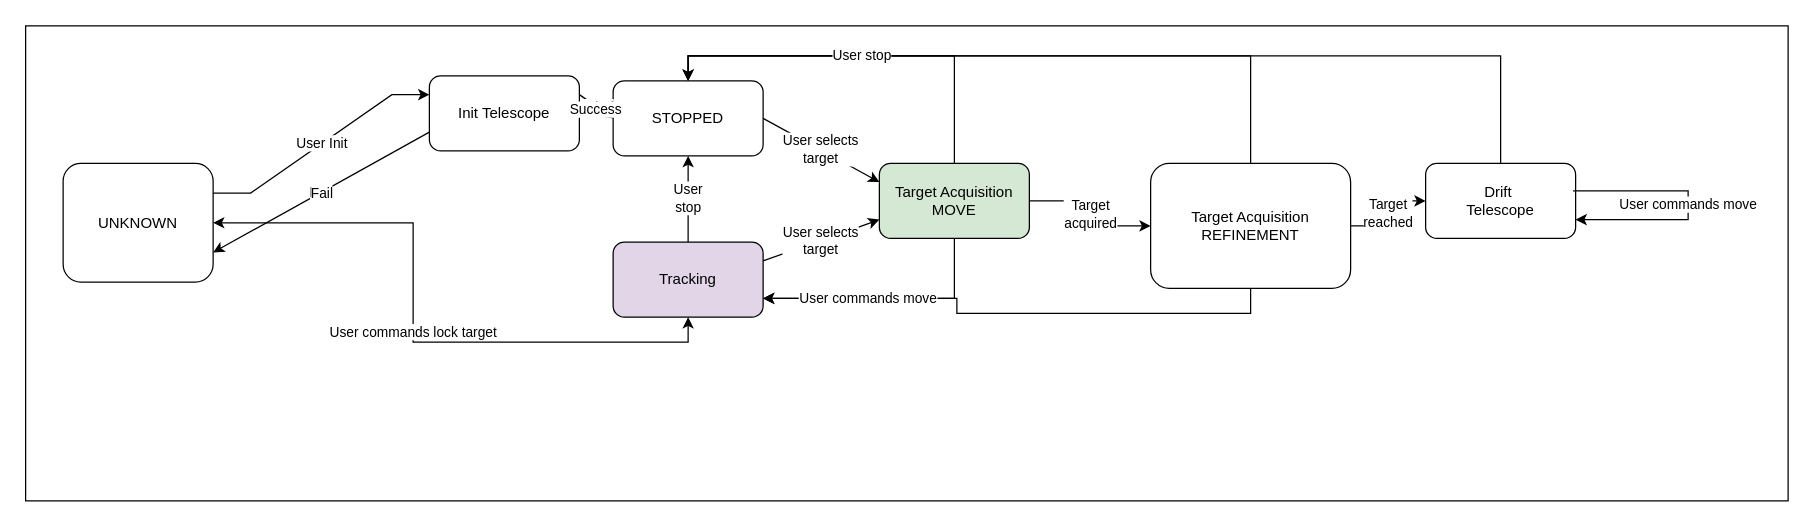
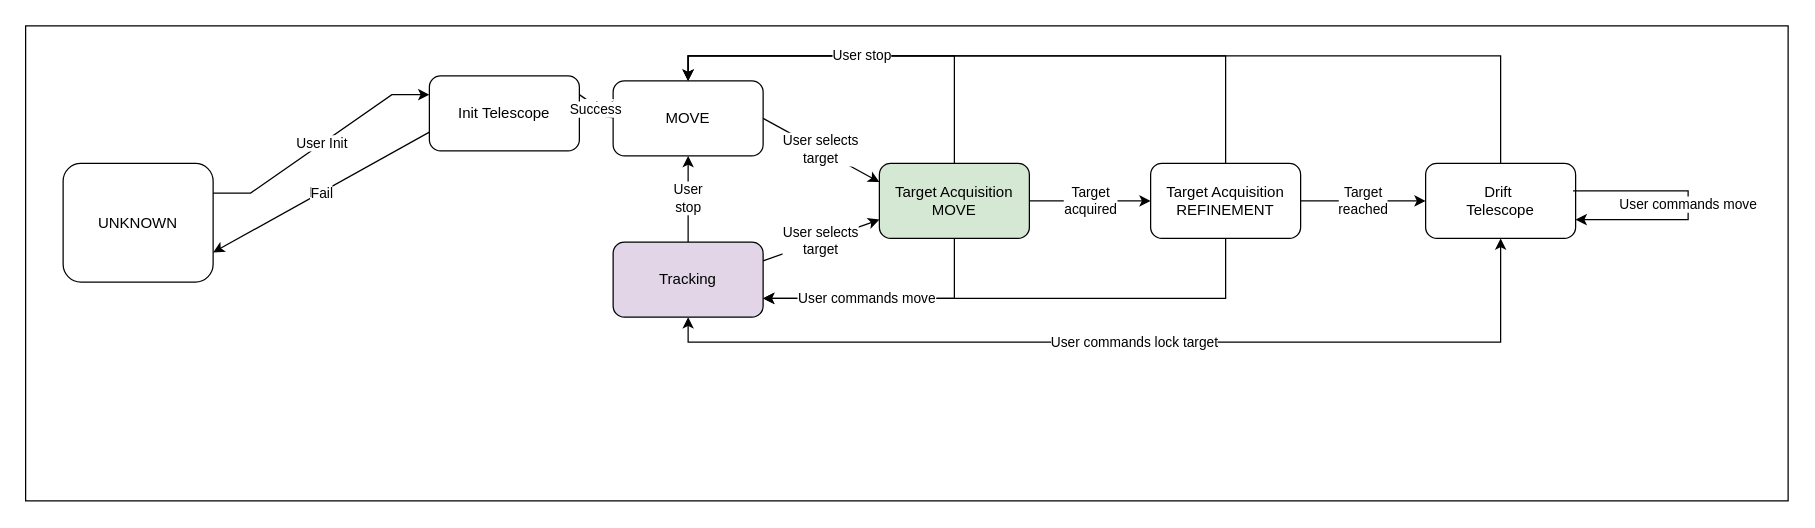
(688, 118) -> (688, 118)
(1251, 226) -> (1226, 201)
(421, 342) -> (1140, 342)
